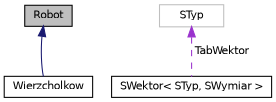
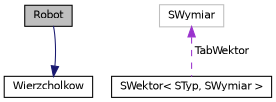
(192, 16) -> (192, 16)
(41, 57) -> (55, 46)
